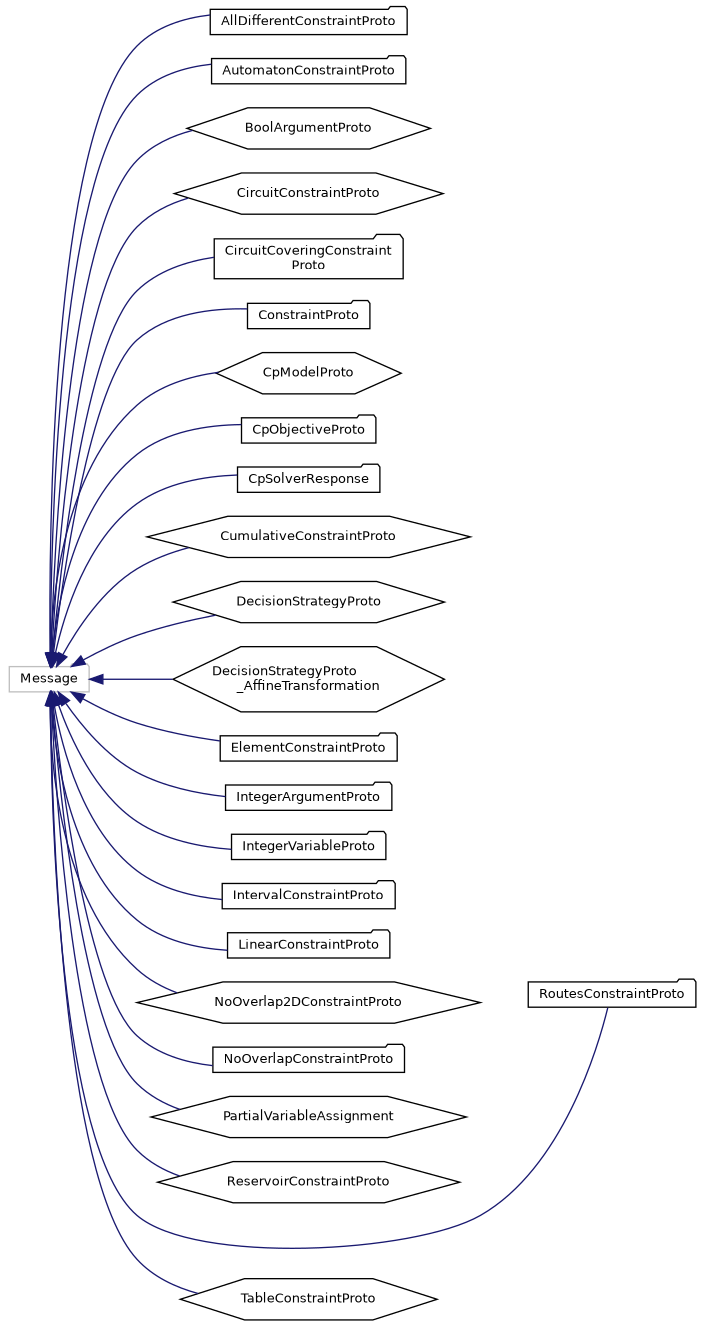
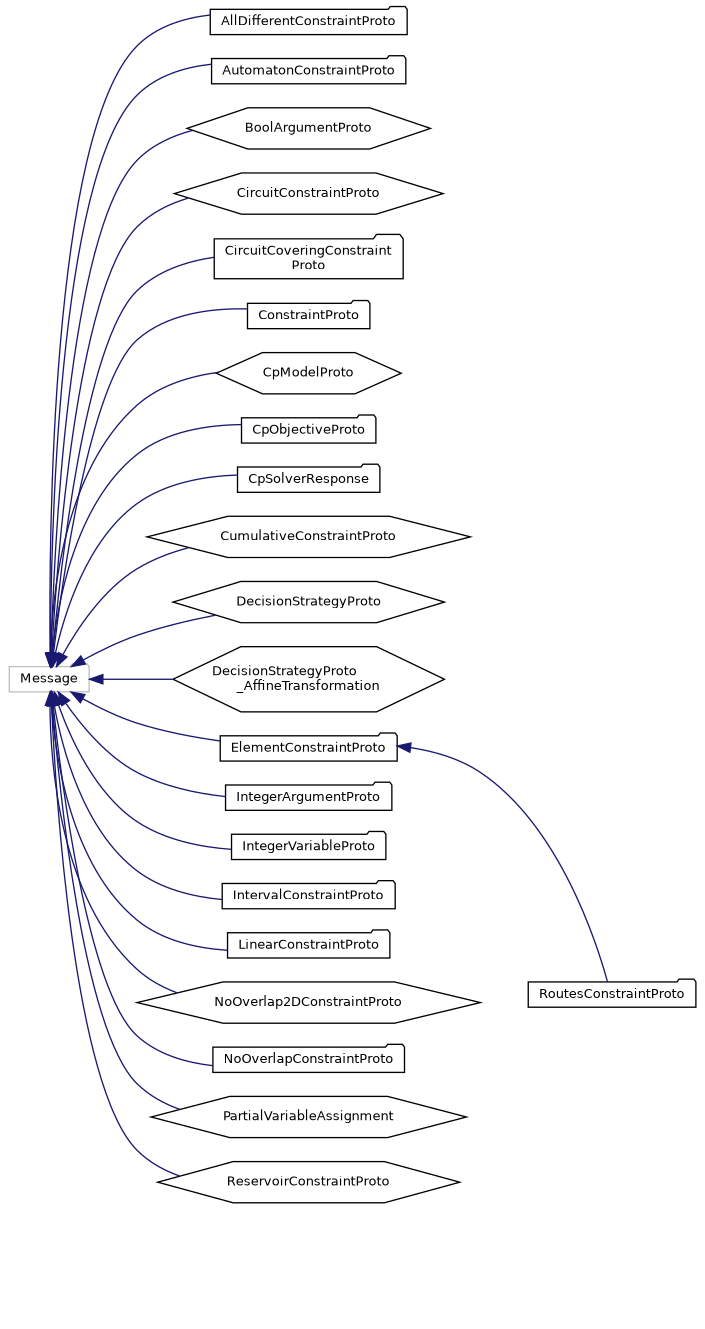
(172, 1233) -> (541, 835)
(309, 1299) -> none
